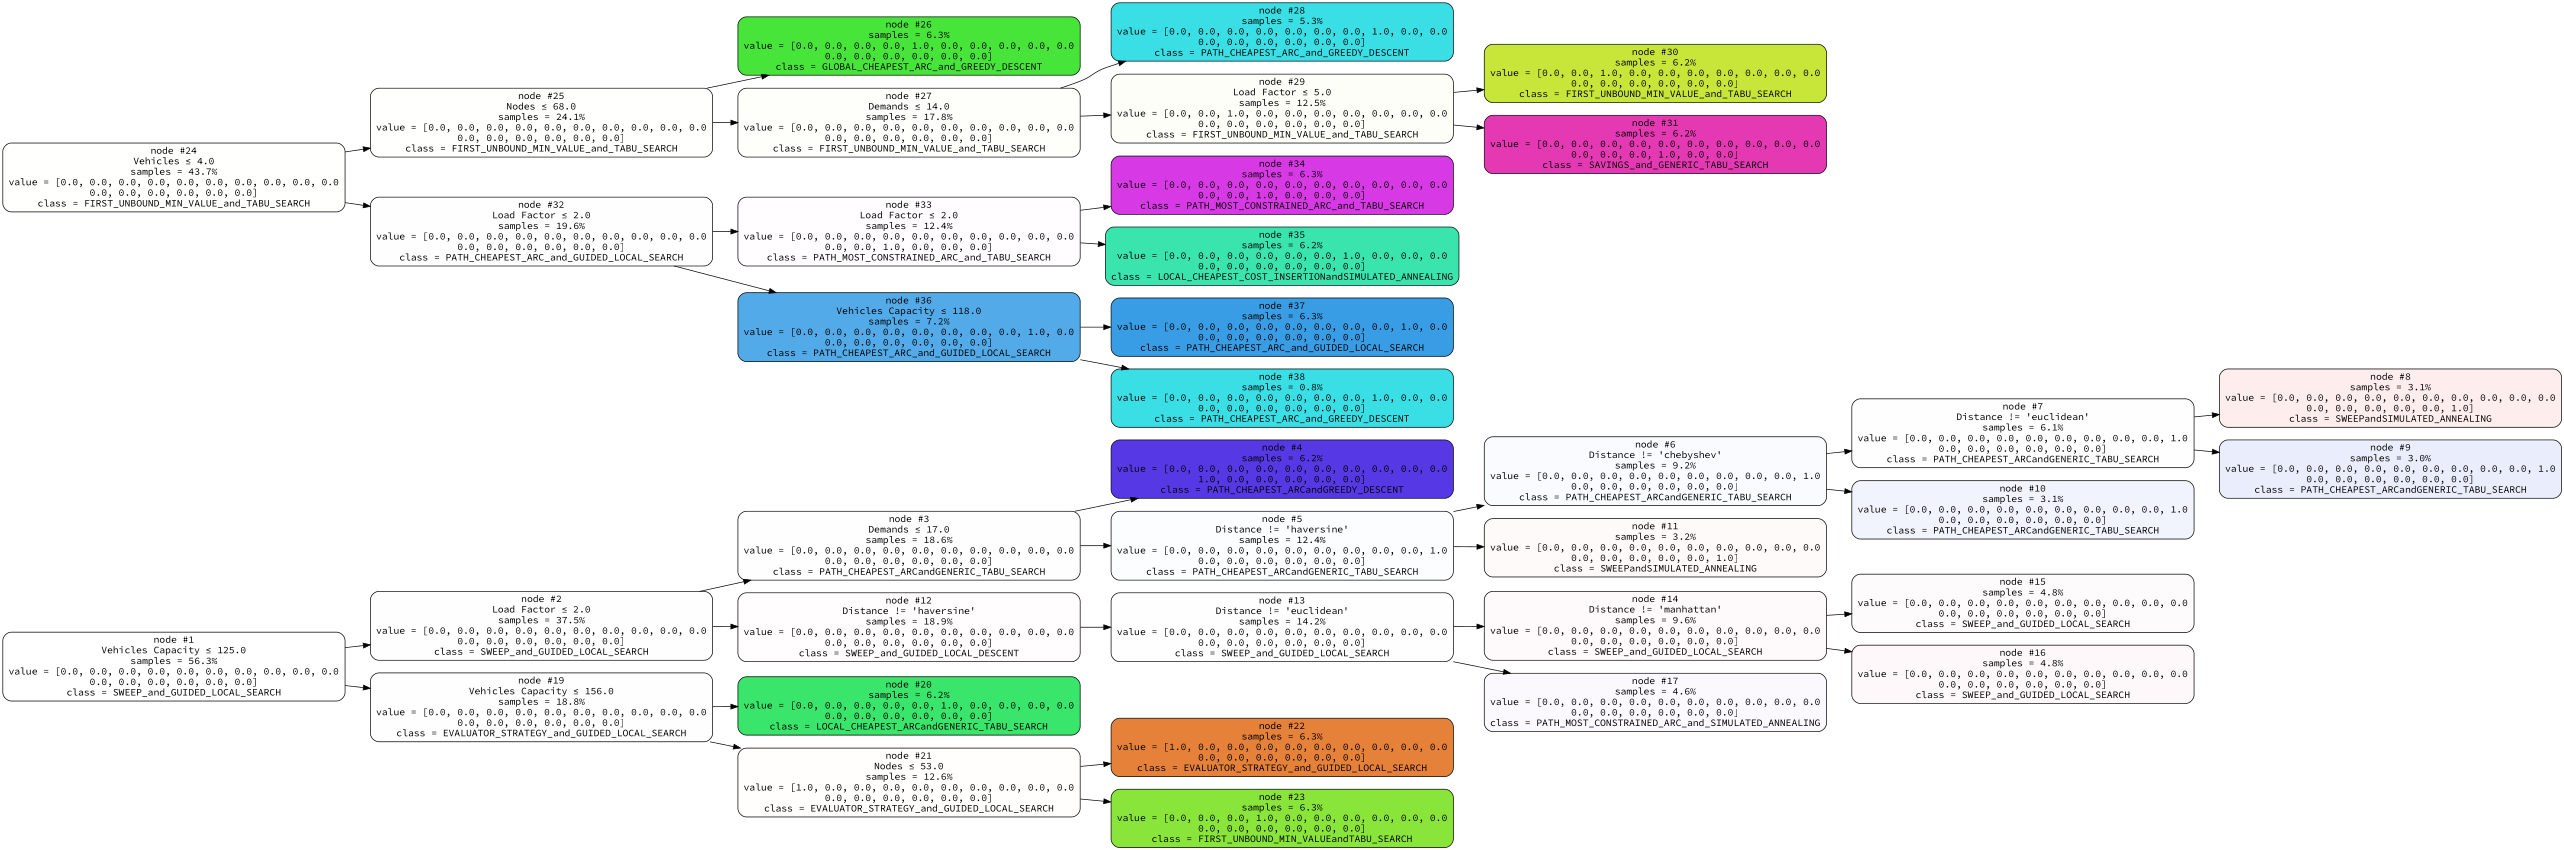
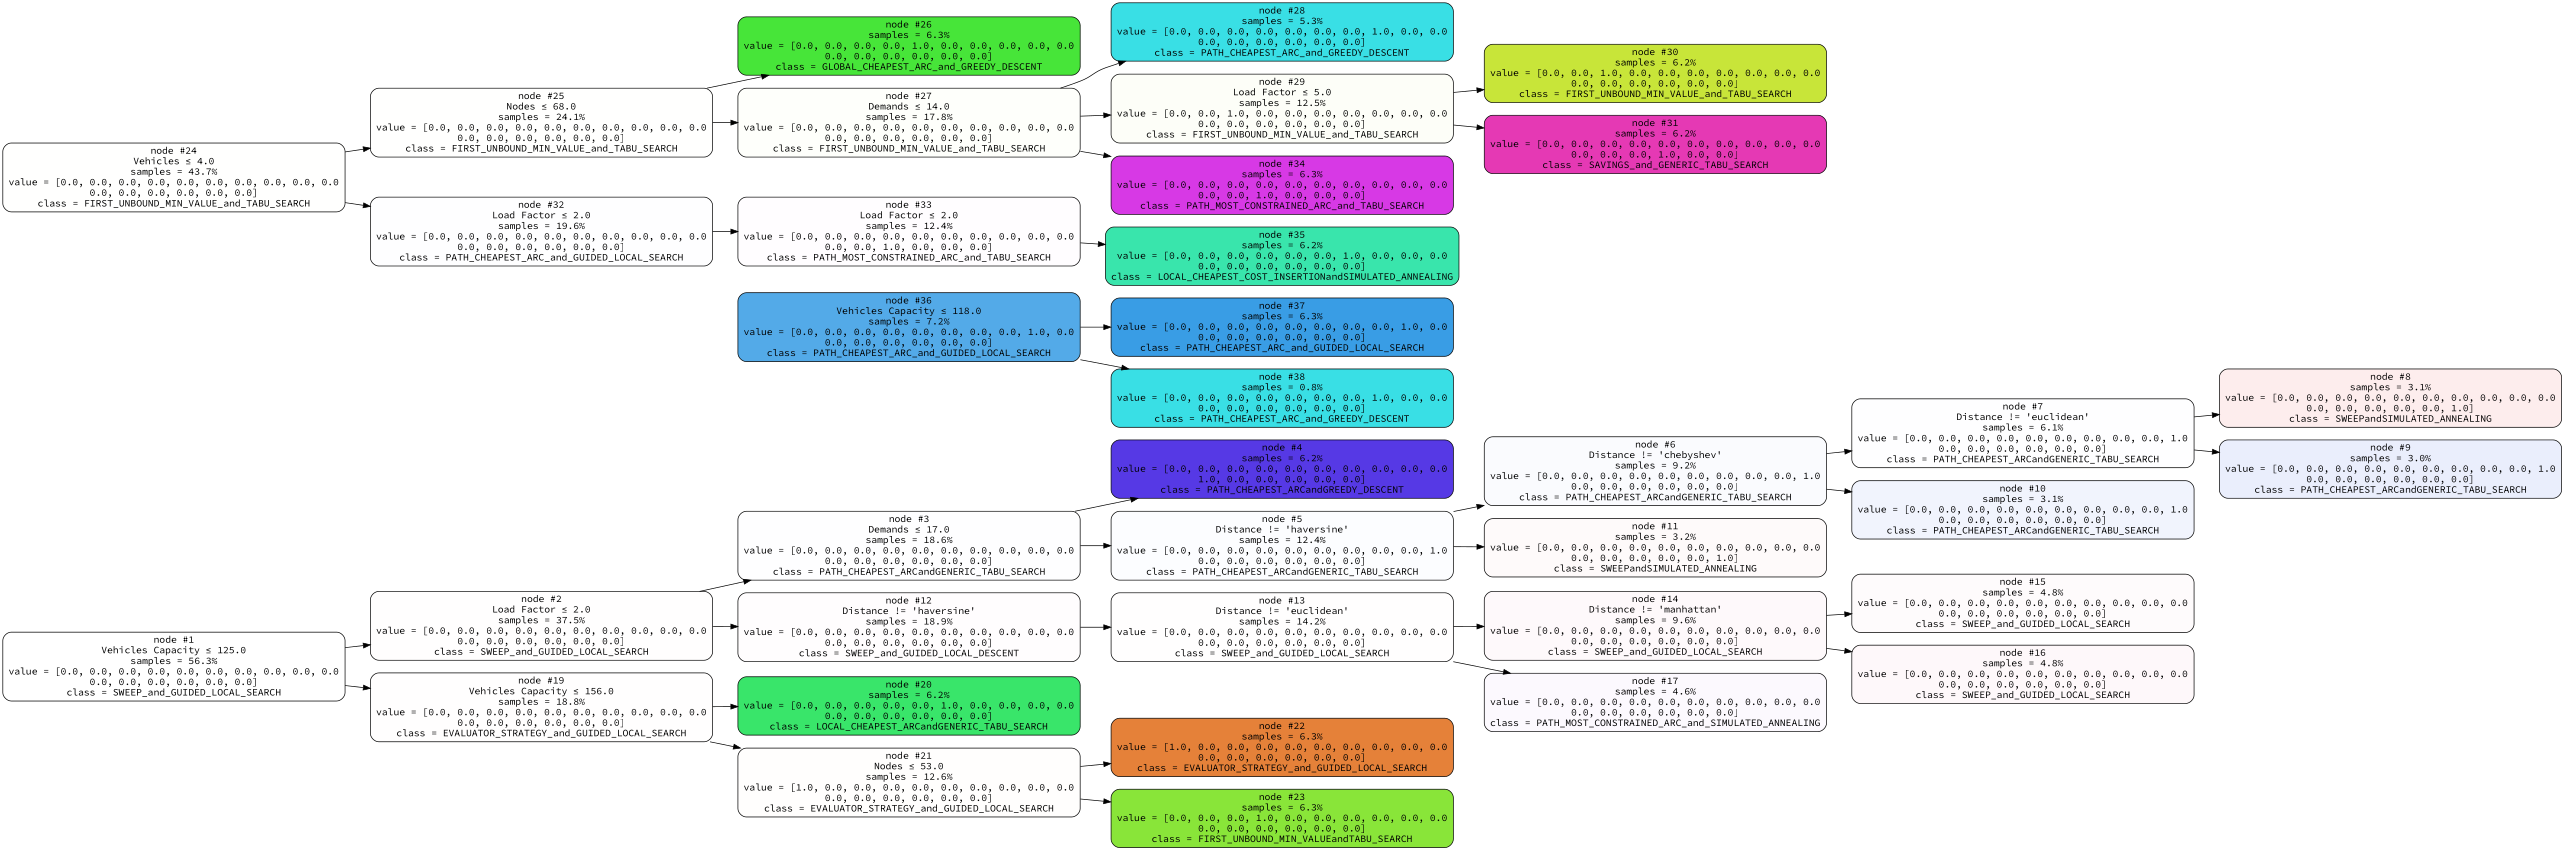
(1092, 209) -> (1092, 153)
(722, 278) -> none
